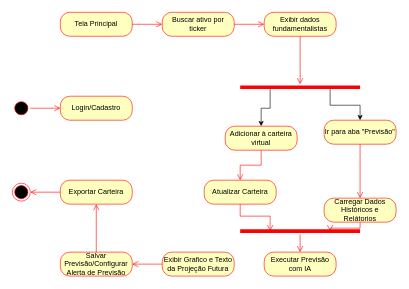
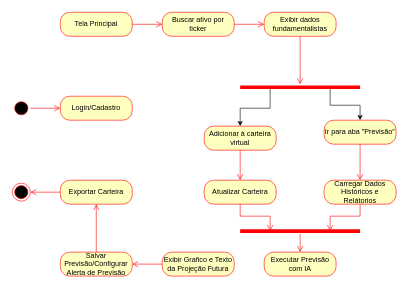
(261, 138) -> (240, 138)
(360, 210) -> (360, 192)
